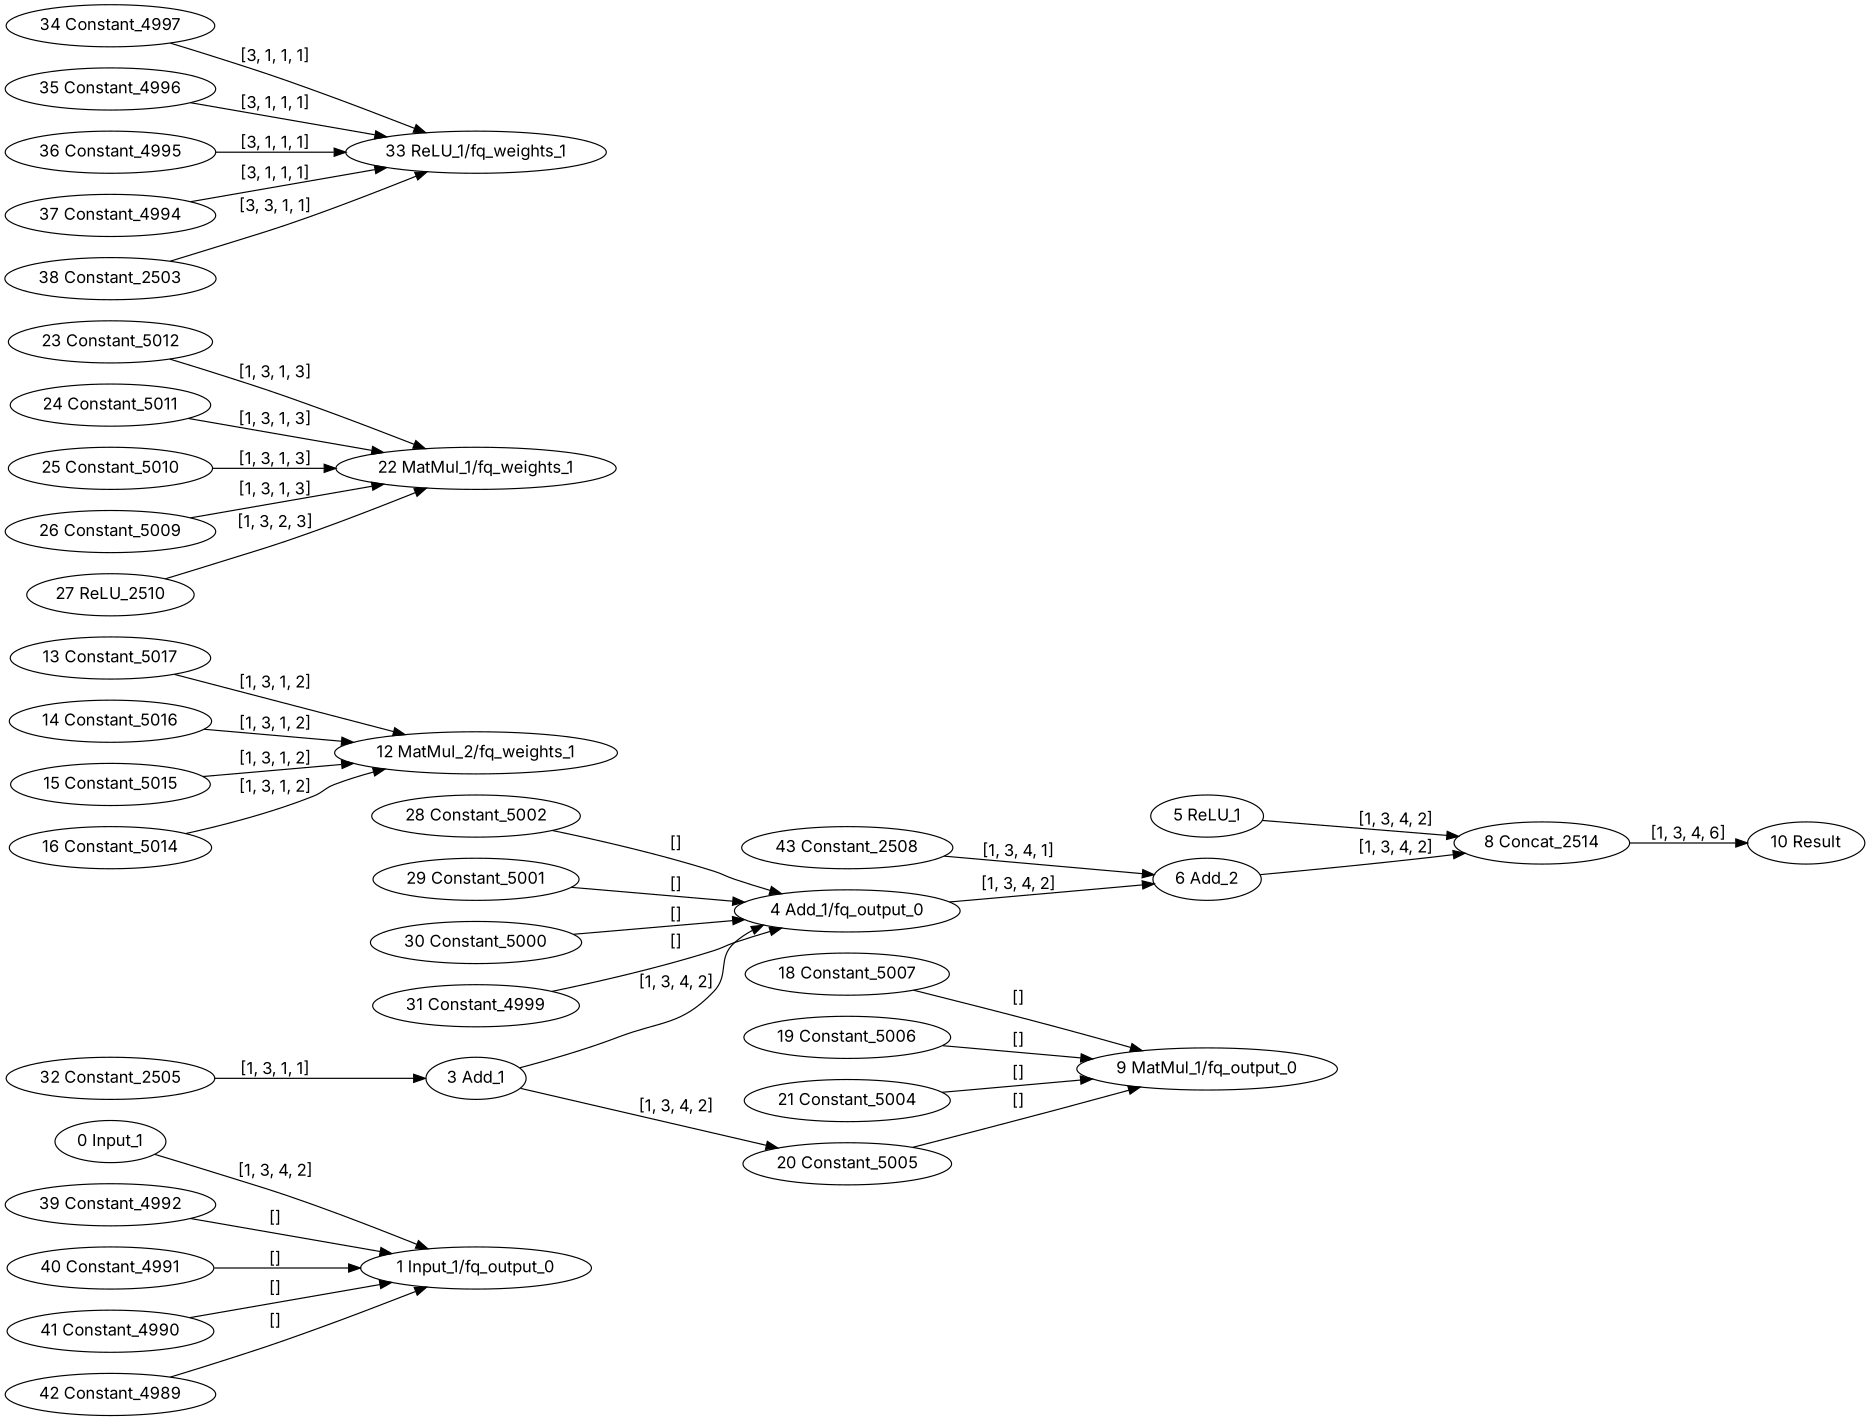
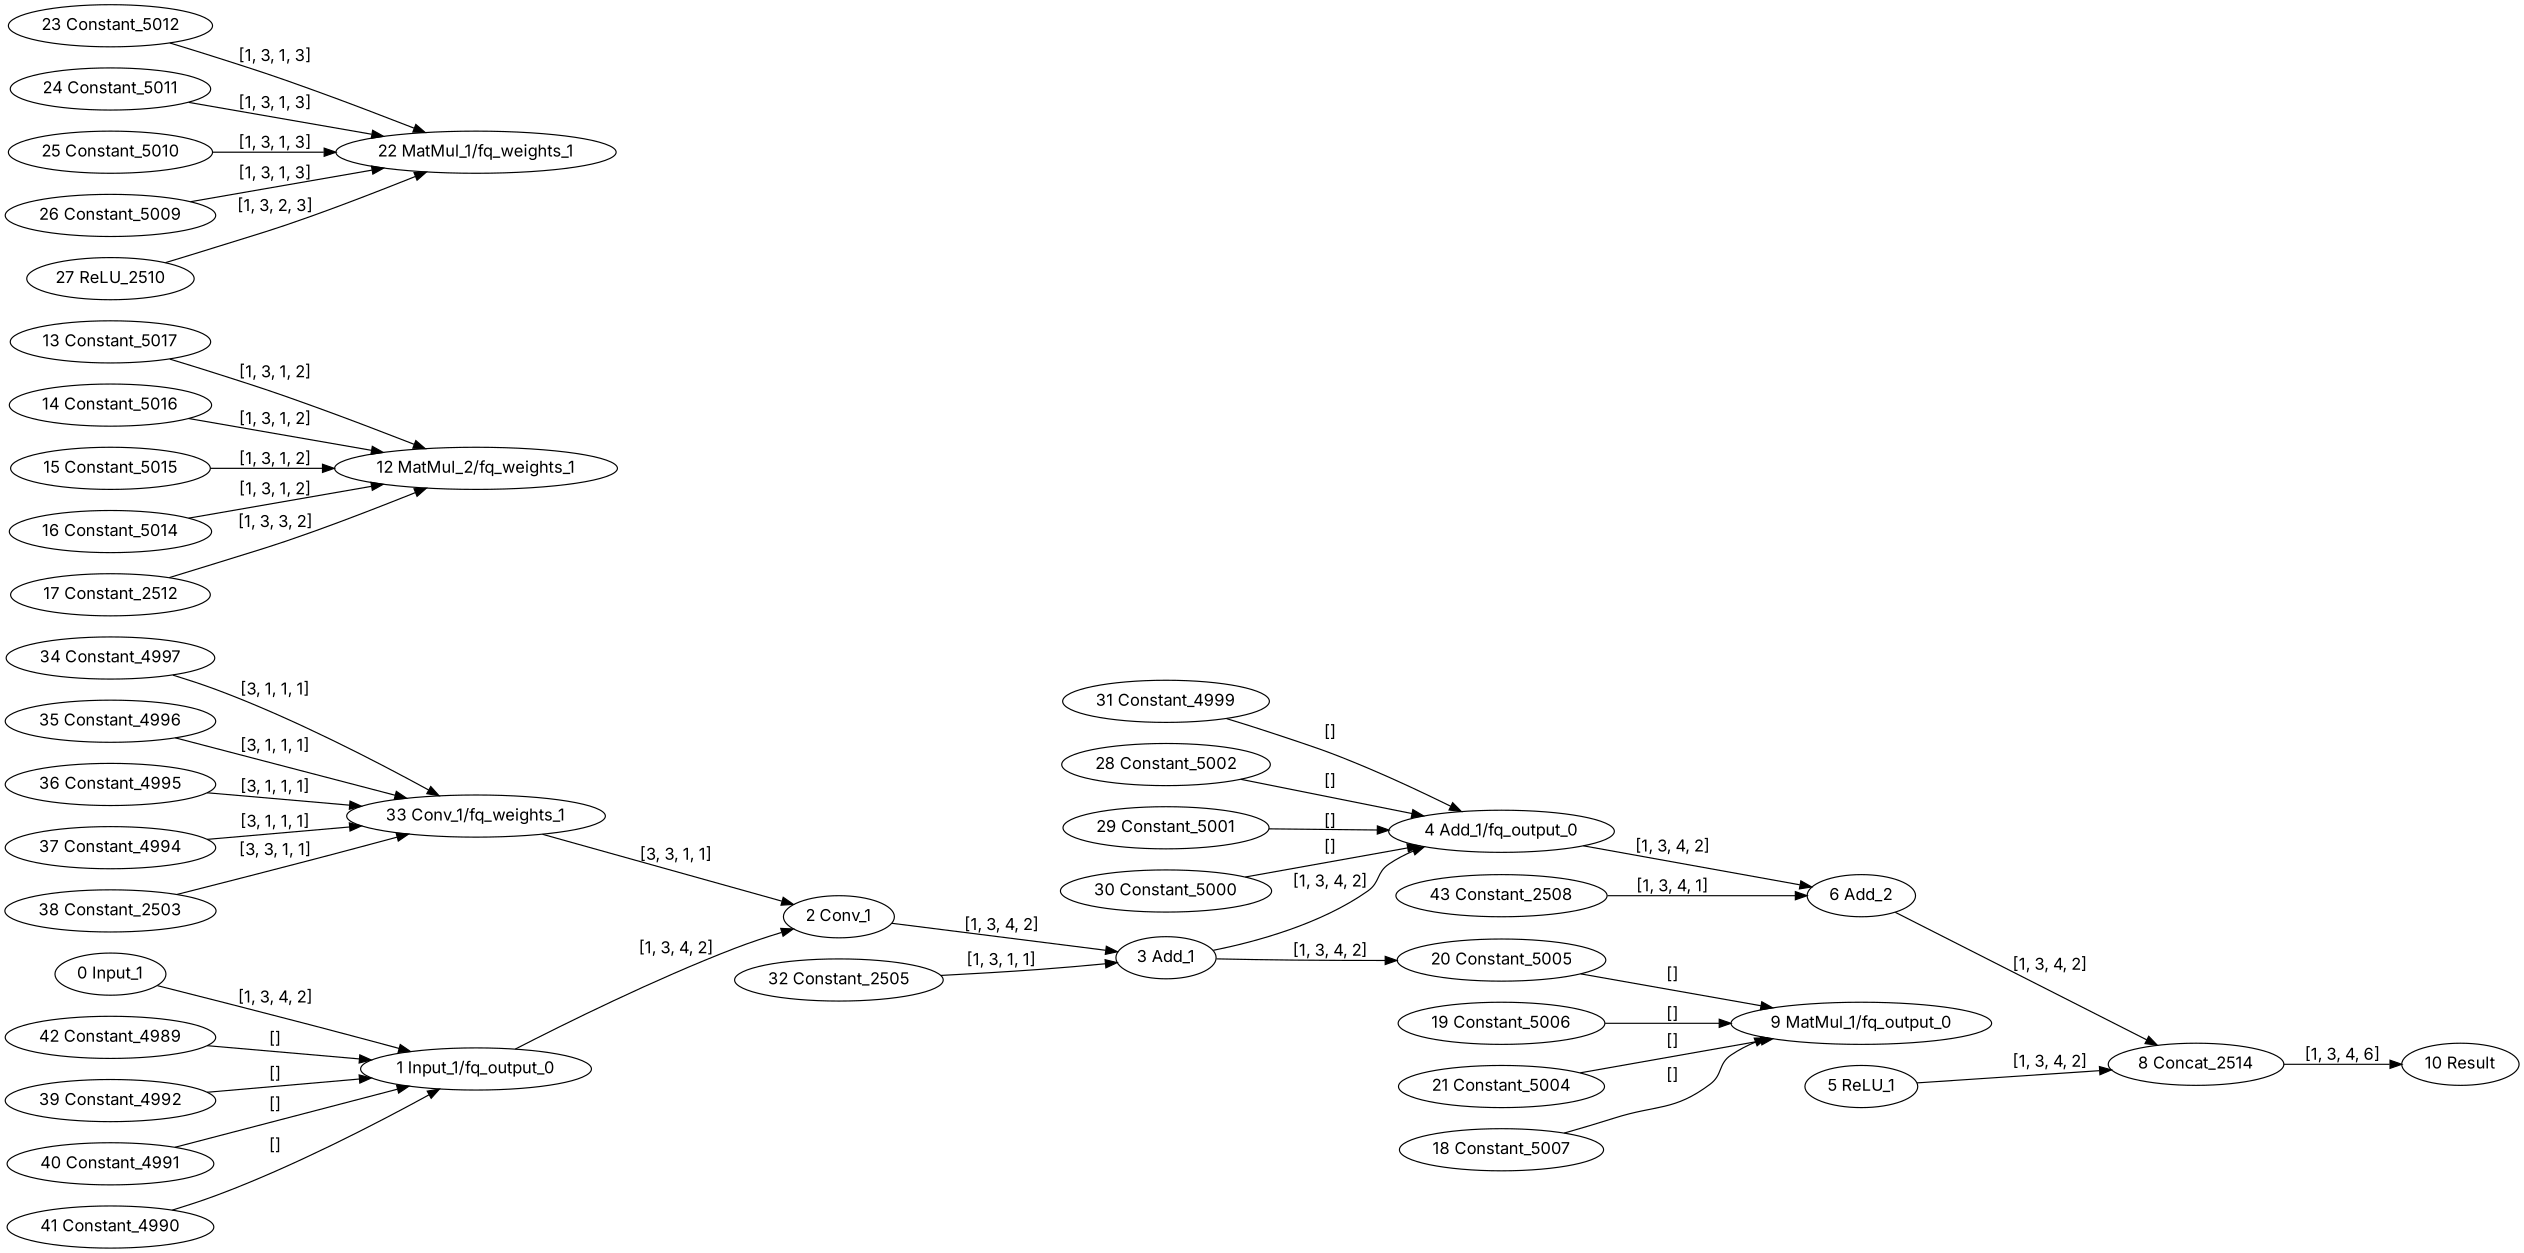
(476, 152) -> (476, 816)
none -> (110, 595)
none -> (839, 917)
